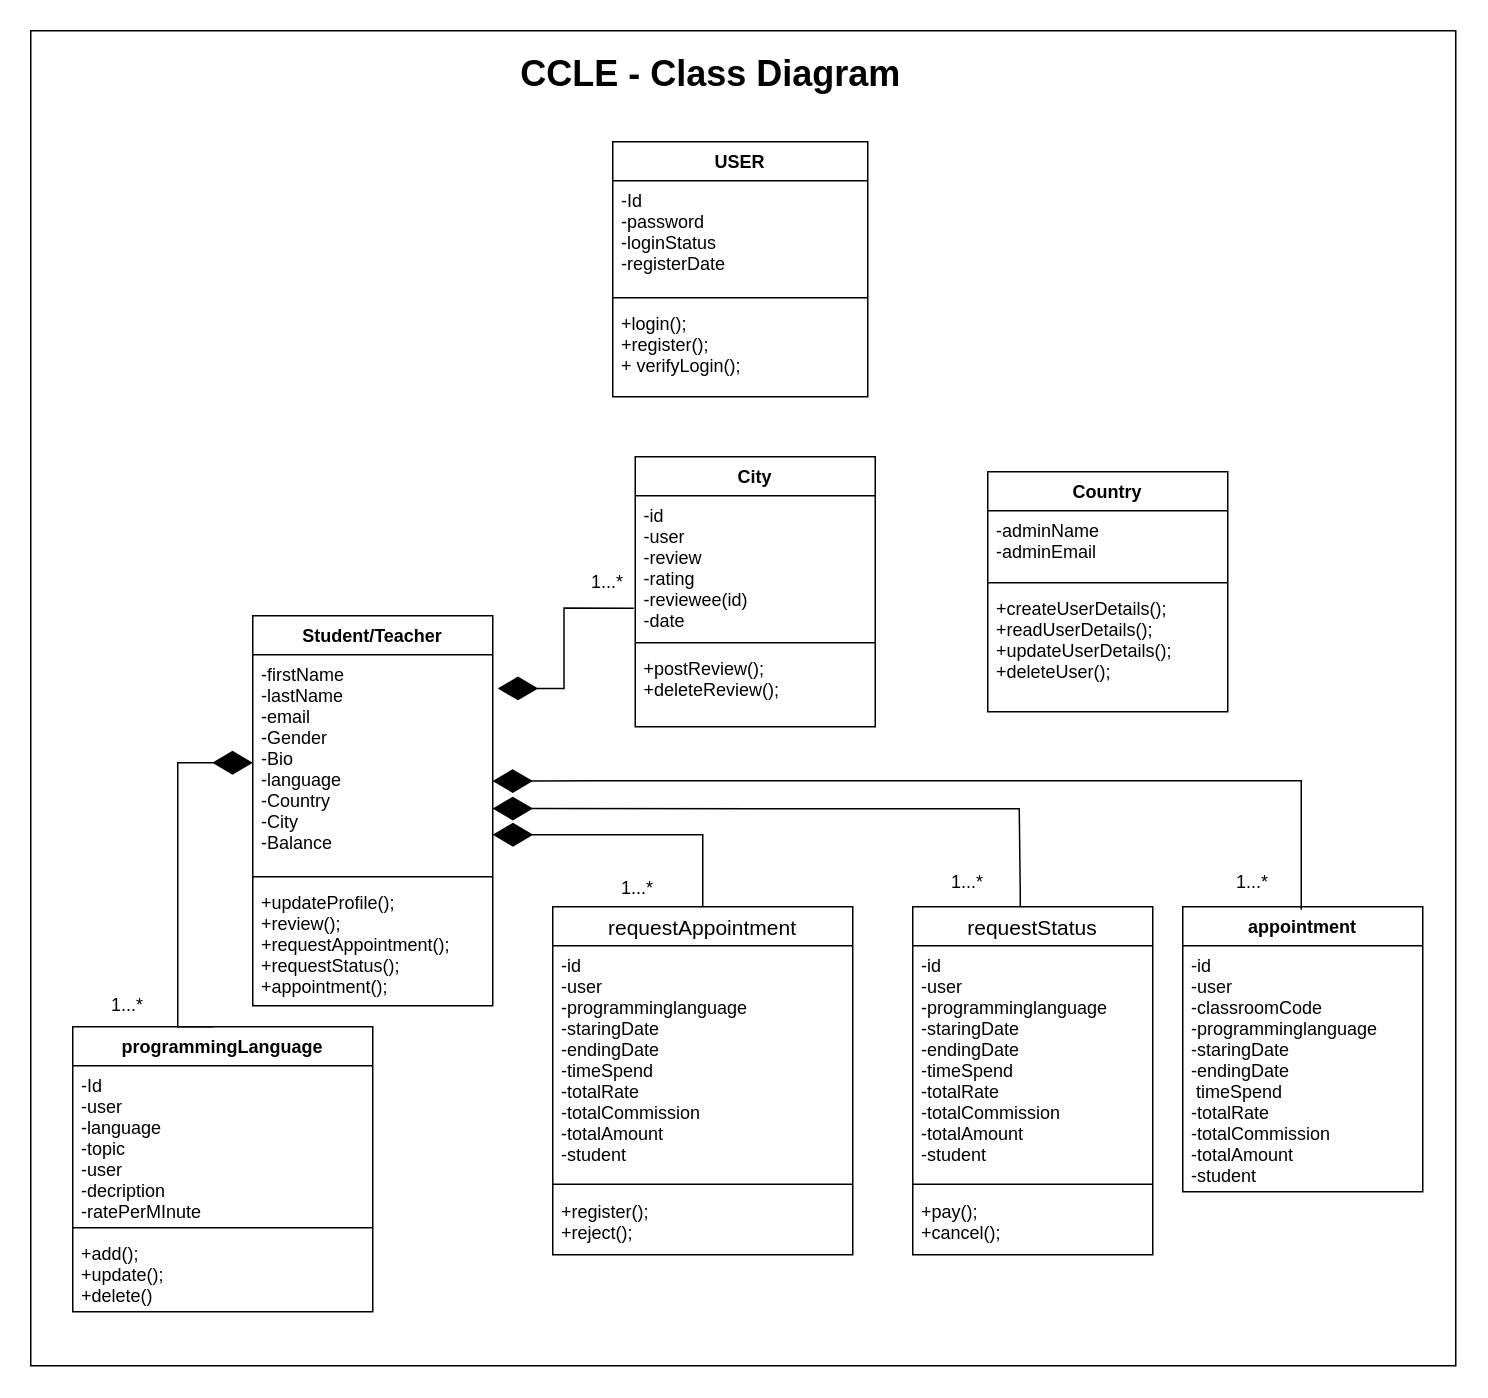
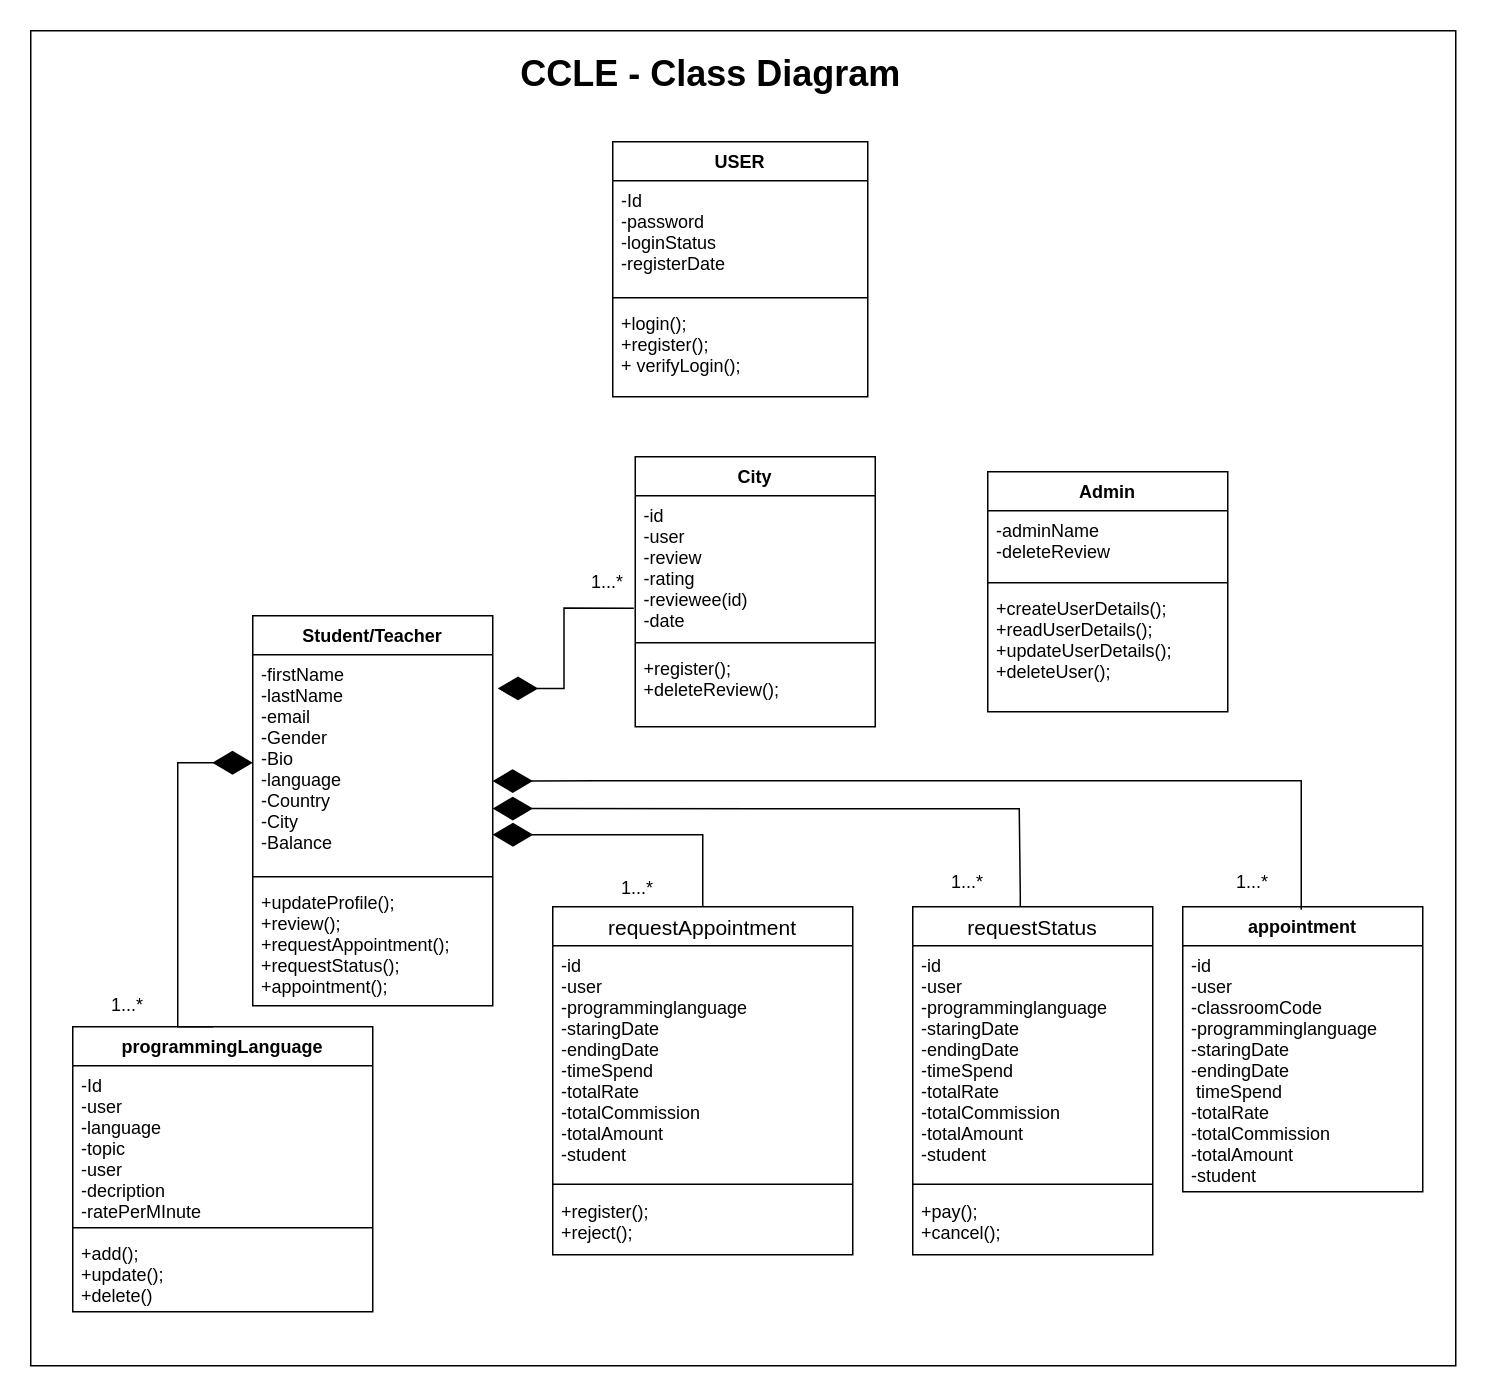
(1107, 492) -> (1107, 492)
(1044, 531) -> (1044, 531)
(709, 669) -> (699, 669)
